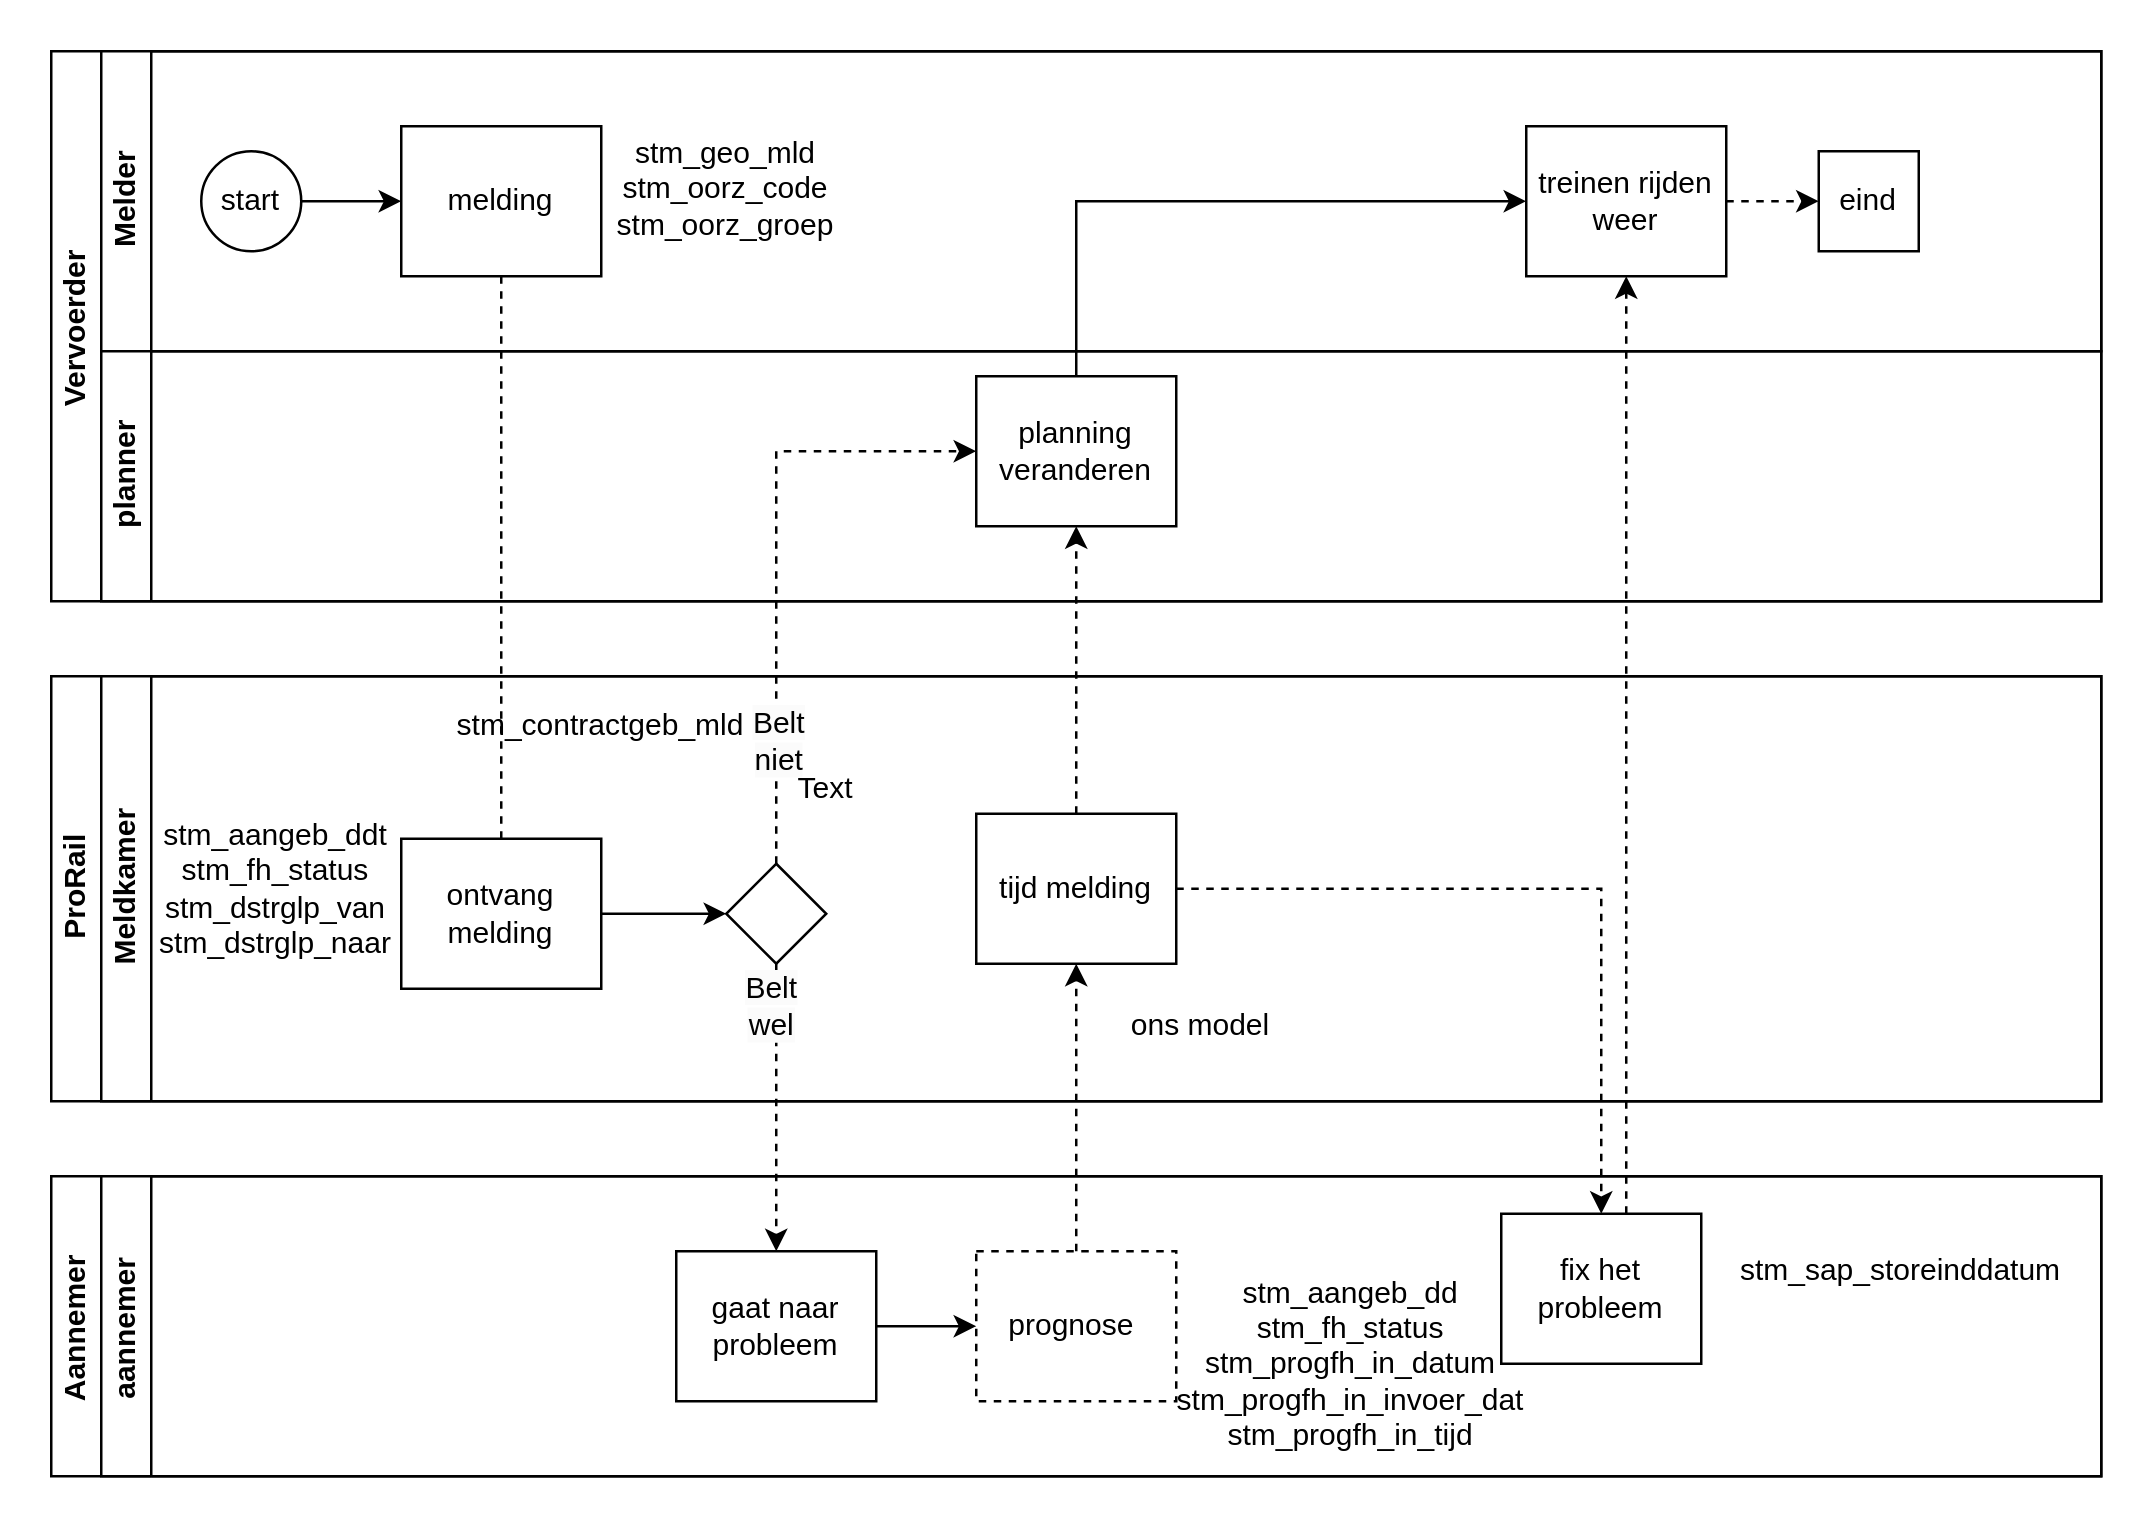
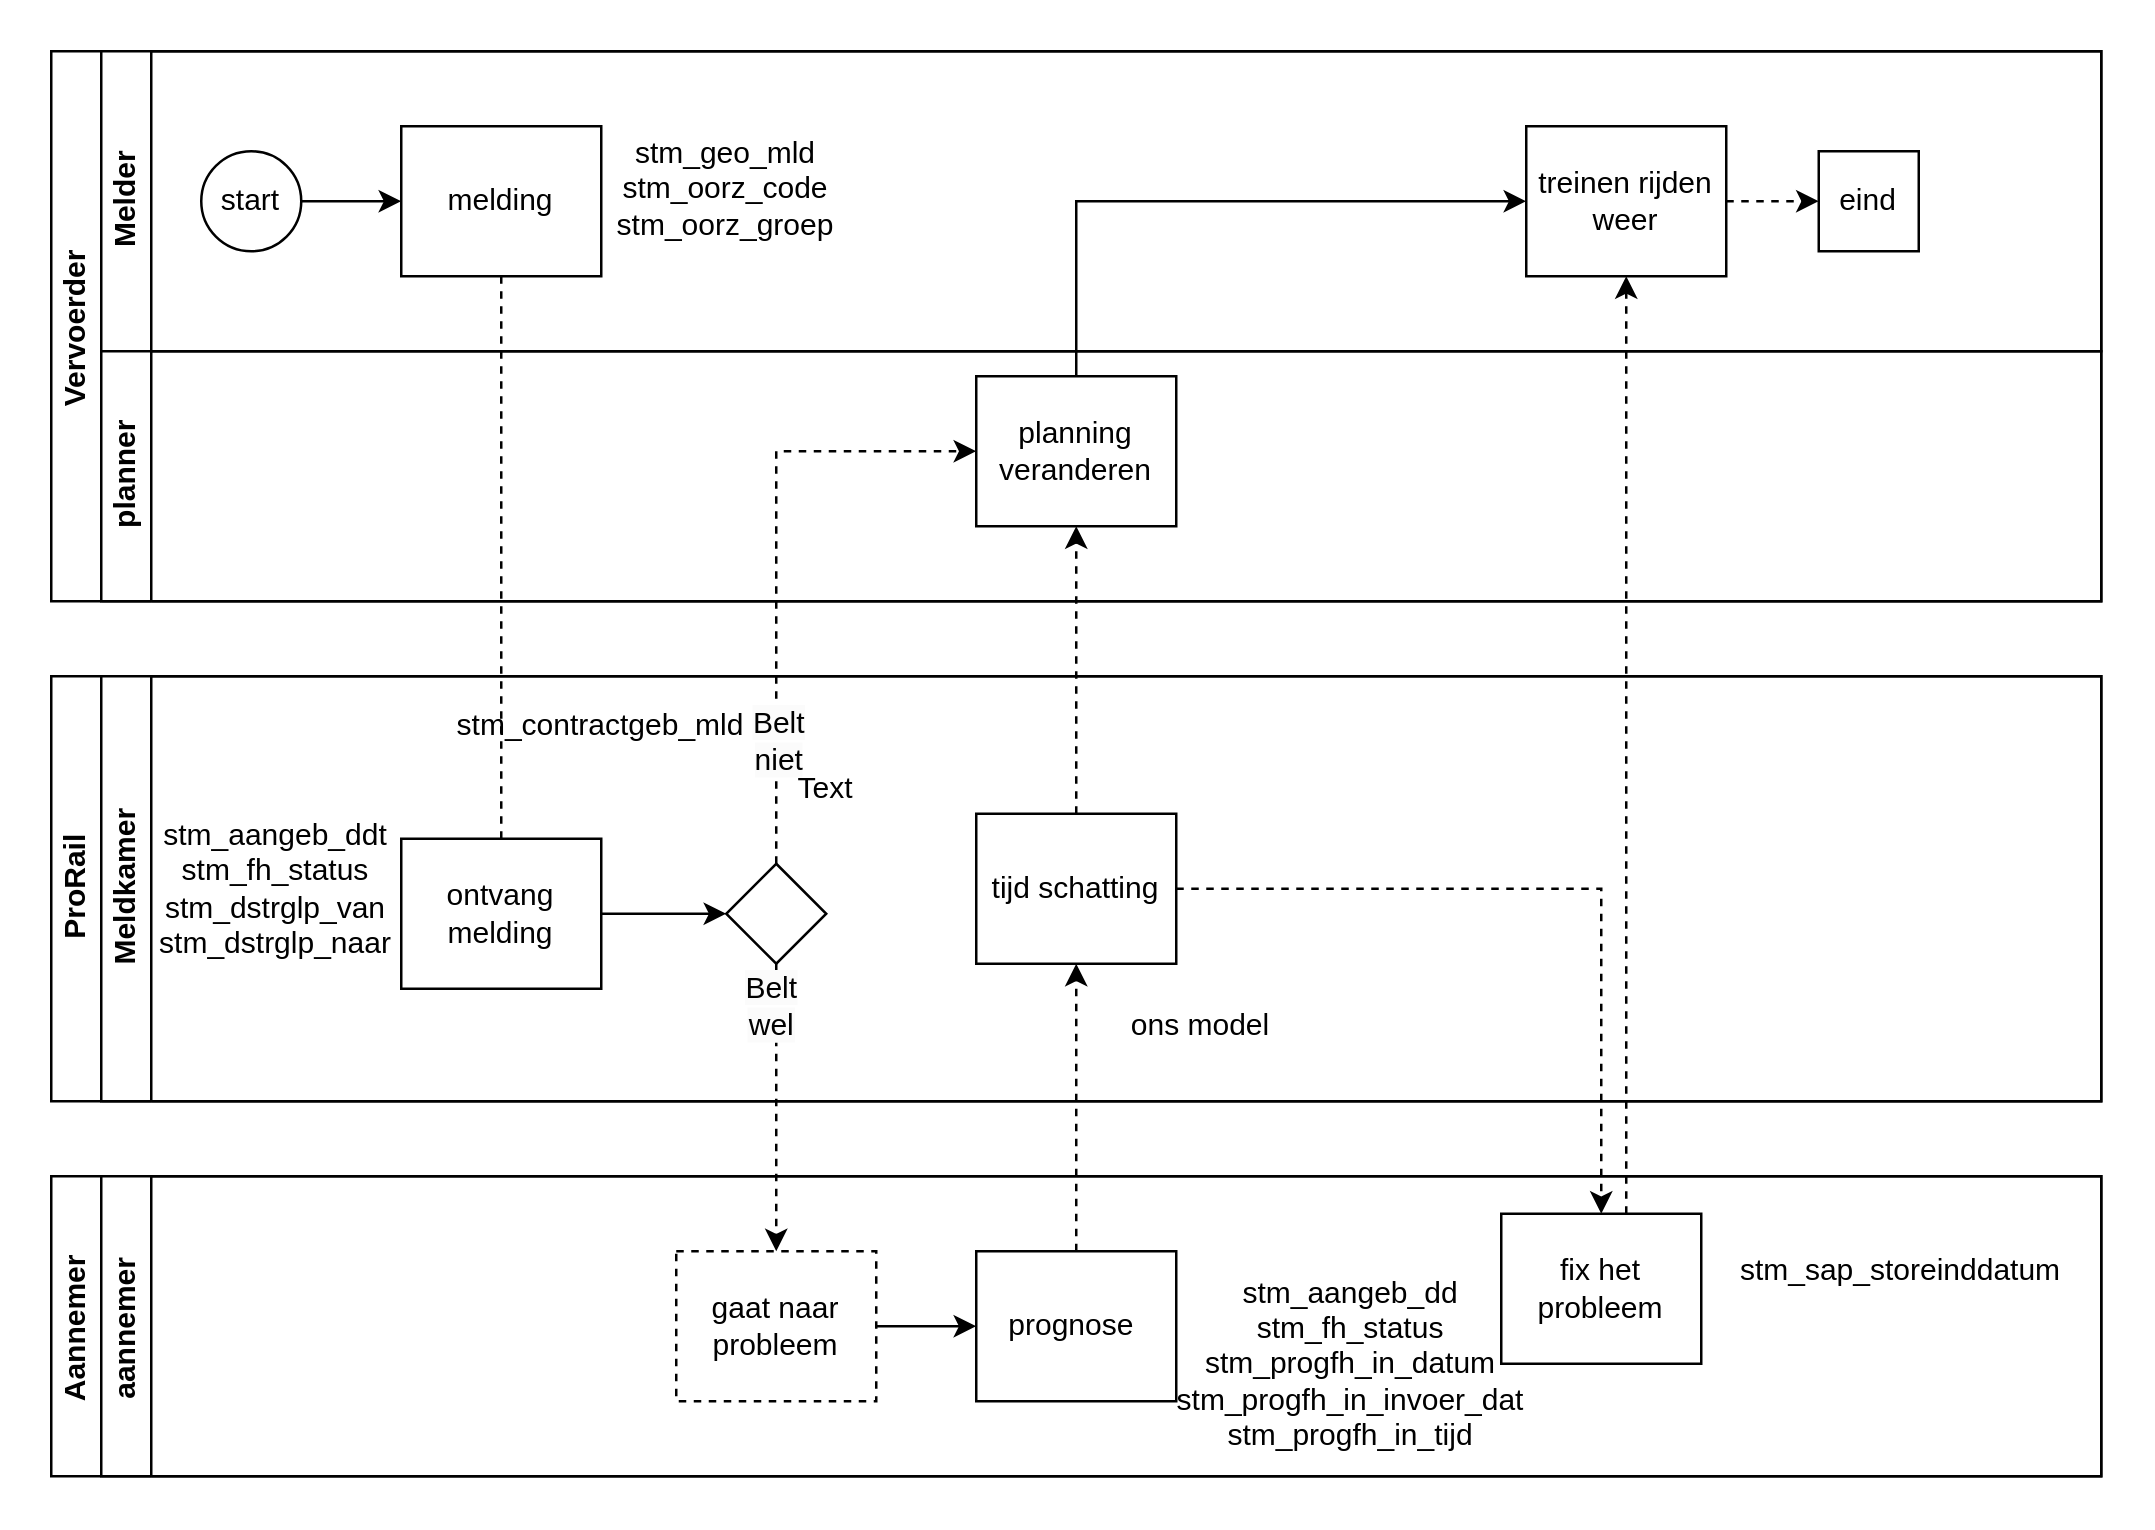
(1076, 889) -> (1076, 889)
(776, 1326) -> (776, 1326)
(1076, 1326) -> (1076, 1326)
